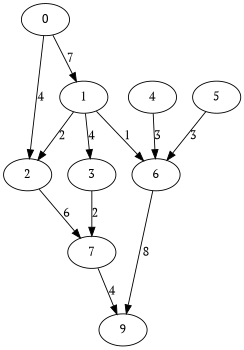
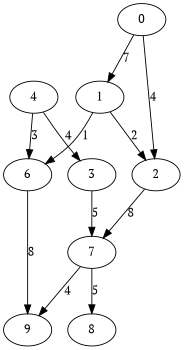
(217, 97) -> none
(87, 132) -> (58, 134)
(67, 214) -> (131, 214)
(95, 214) -> (95, 214)
none -> (92, 330)
